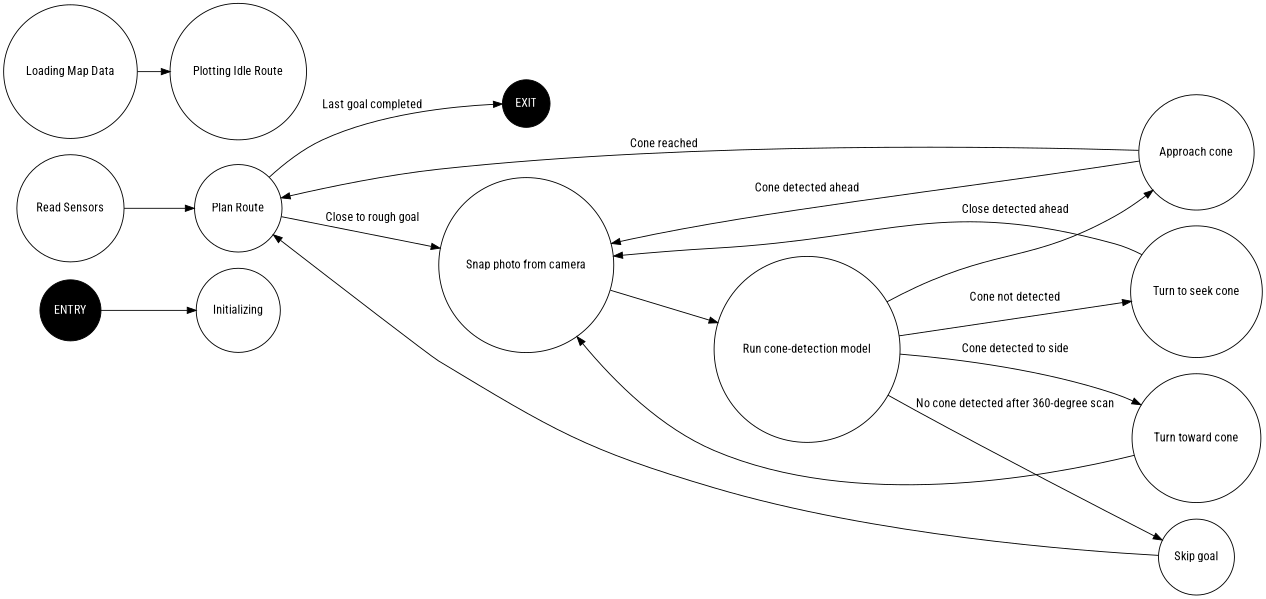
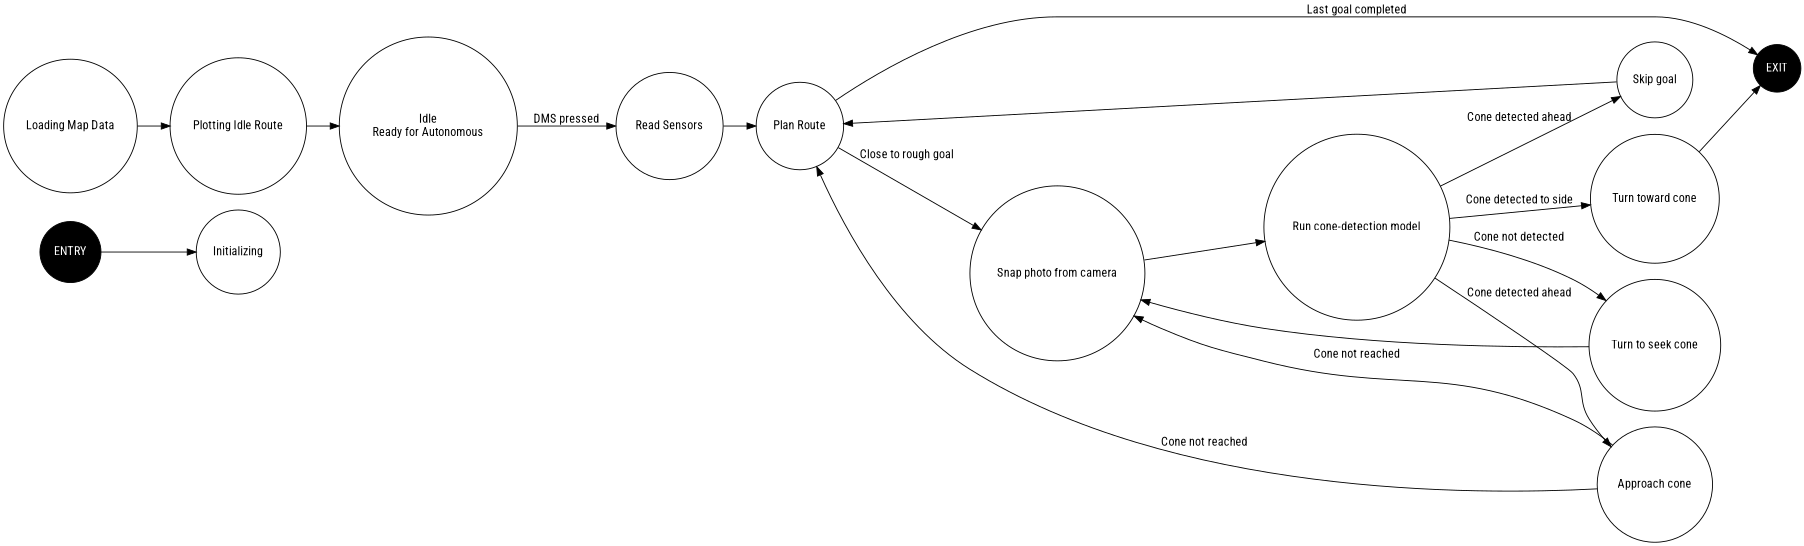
none -> (428, 126)
(664, 144) -> (1205, 442)
(807, 188) -> (1357, 355)
(1015, 210) -> (1519, 293)
(1015, 404) -> (1519, 118)
(838, 481) -> (1727, 122)
